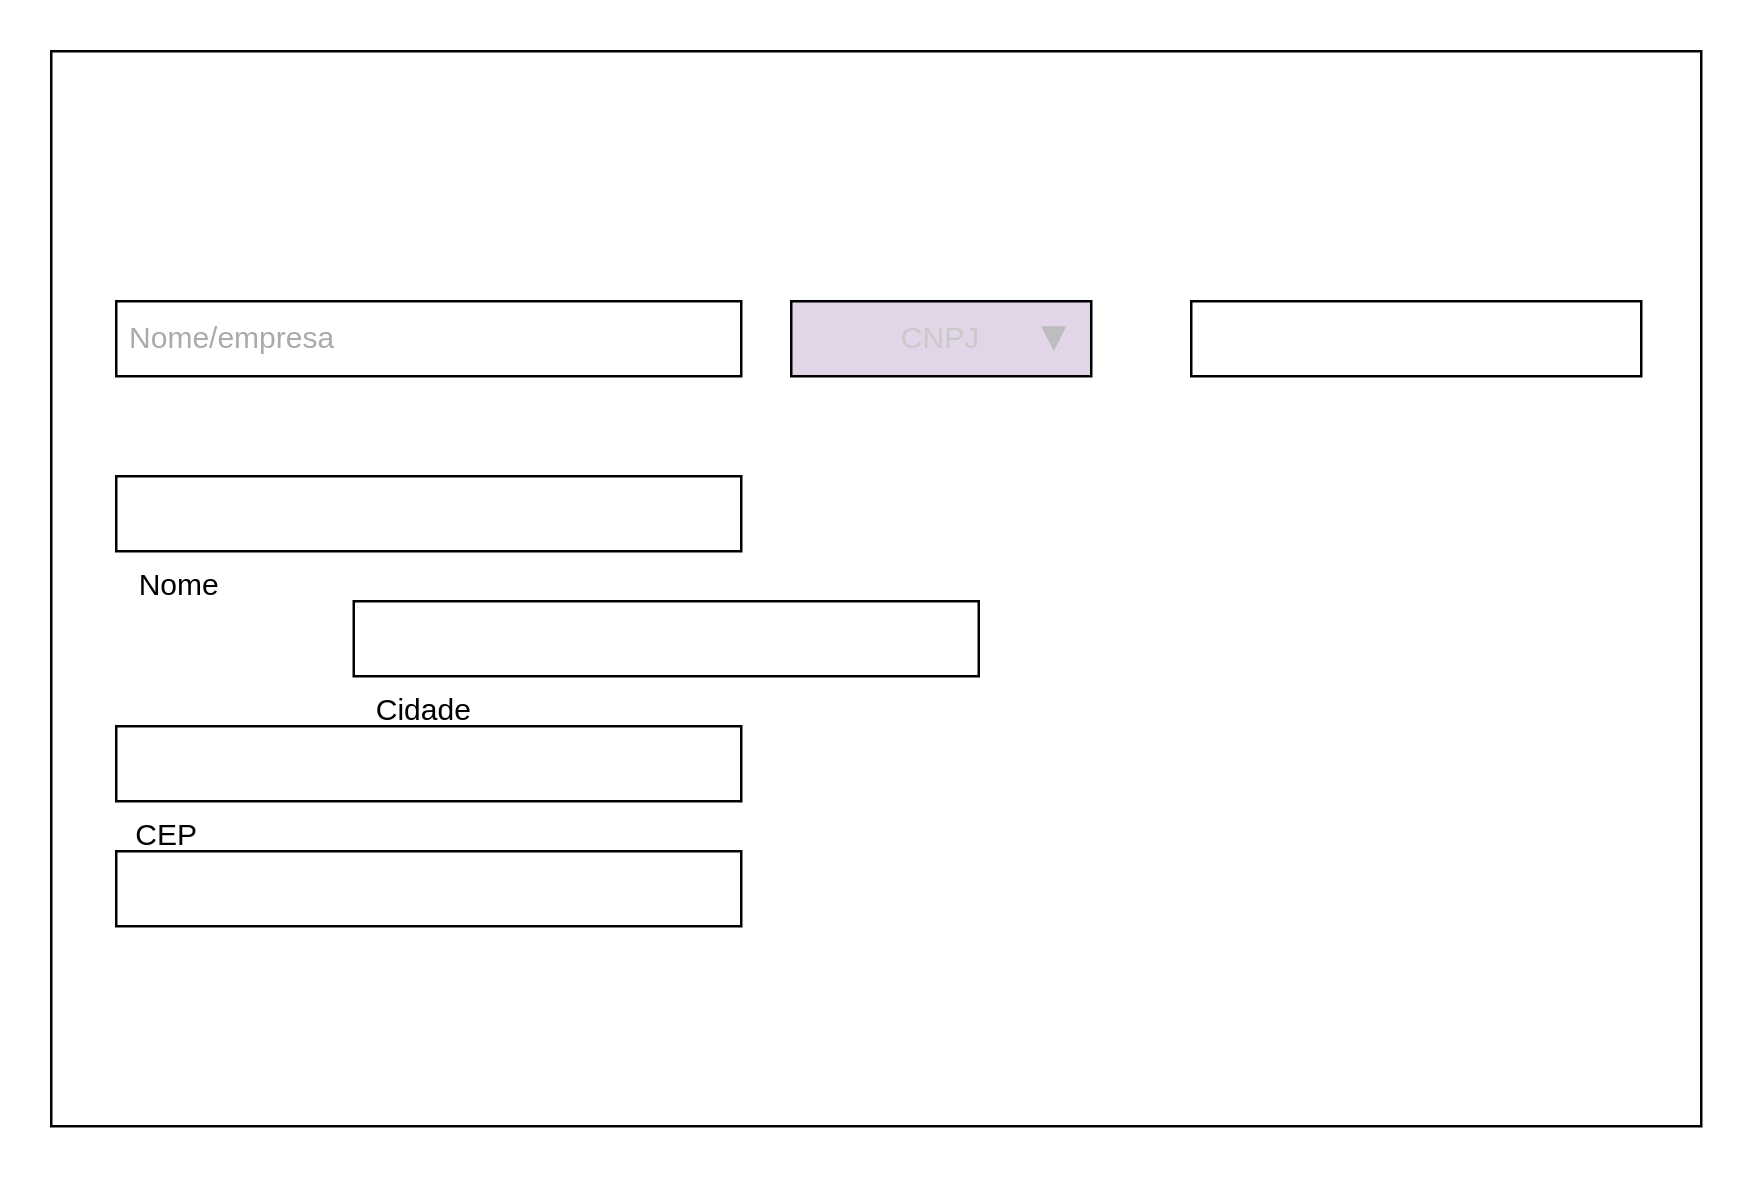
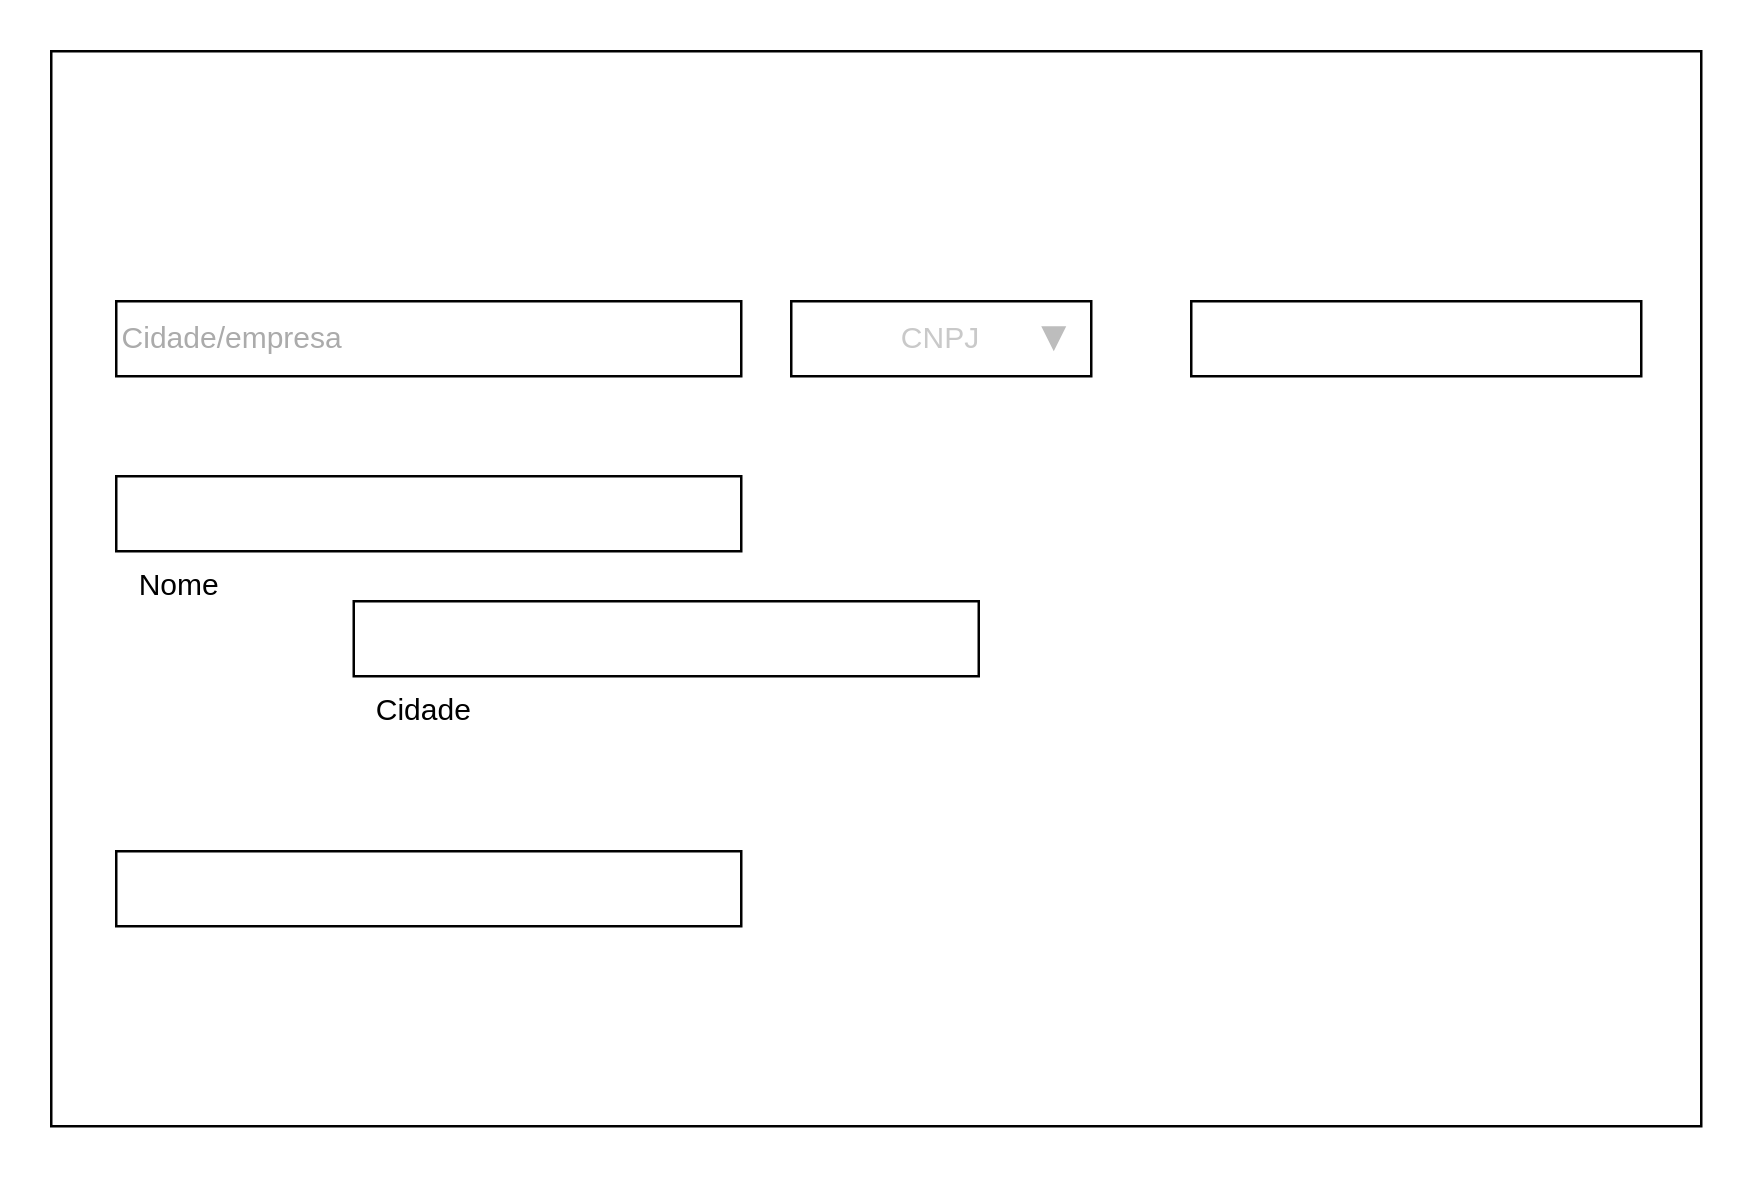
(429, 339) -> (429, 339)
(941, 339) -> (941, 339)
(429, 764) -> none
